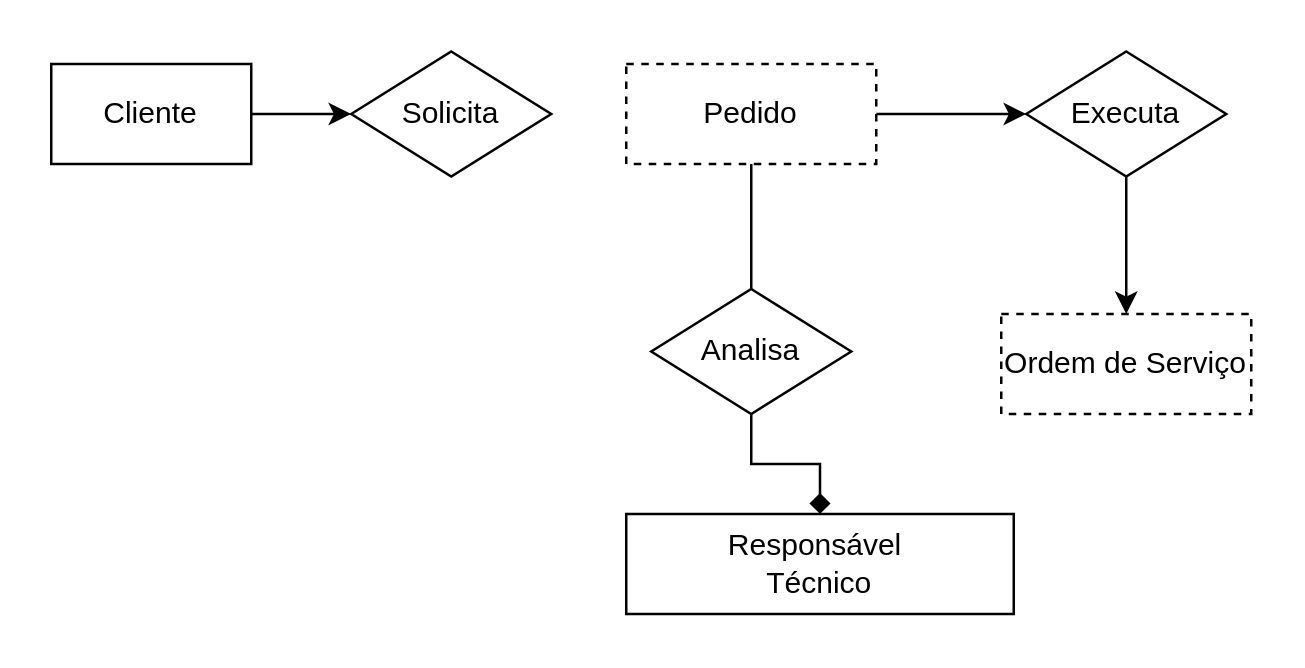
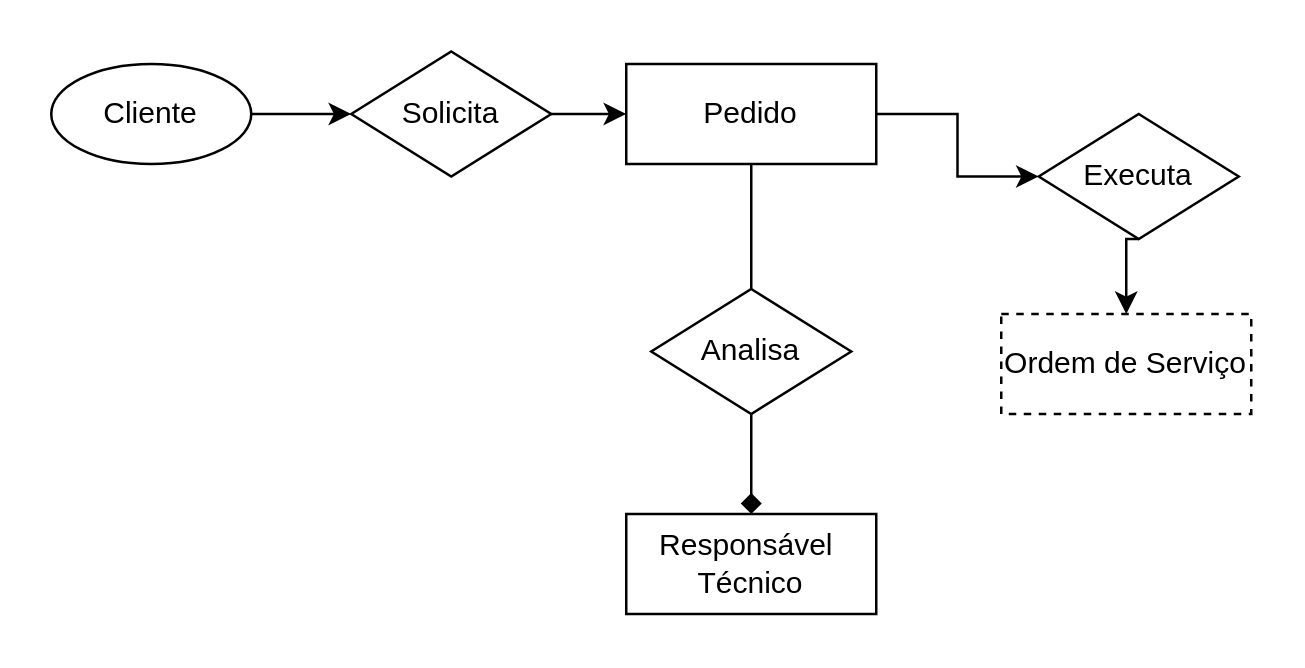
(151, 114) -> (151, 114)
none -> (580, 114)
(751, 114) -> (751, 114)
(1126, 114) -> (1139, 176)
(820, 564) -> (751, 564)
